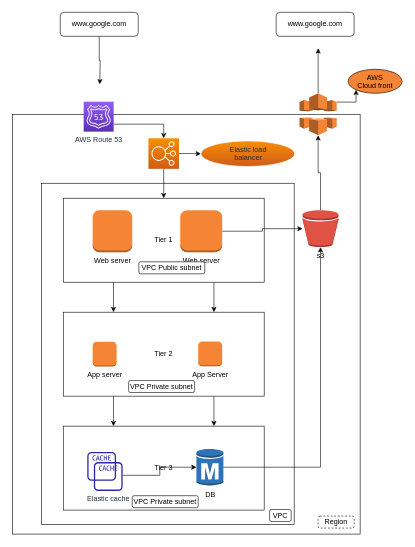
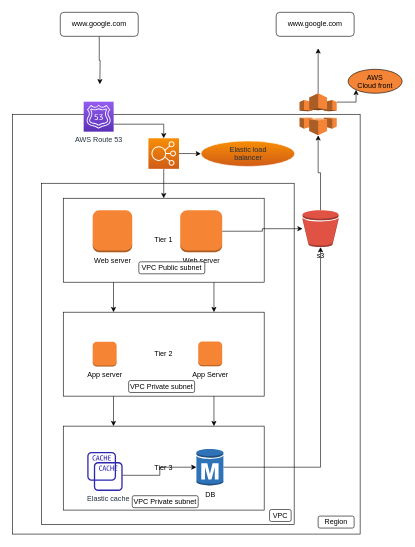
(336, 522) -> (336, 522)
